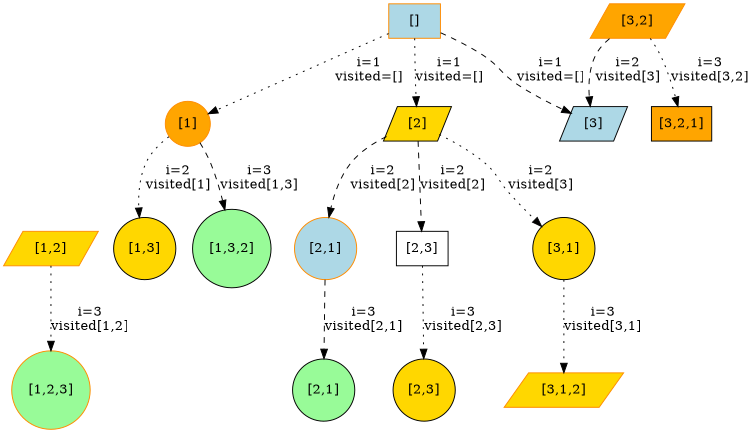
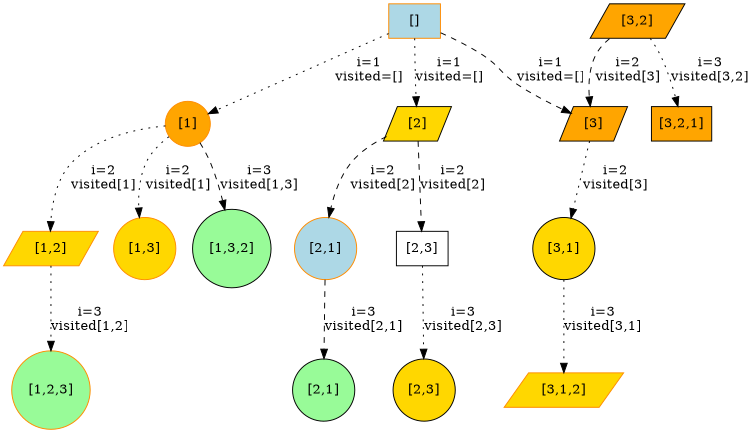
(638, 21) -> (638, 21)
(594, 124) -> (594, 124)
none -> (87, 150)
(493, 171) -> (581, 175)
(145, 249) -> (145, 249)
